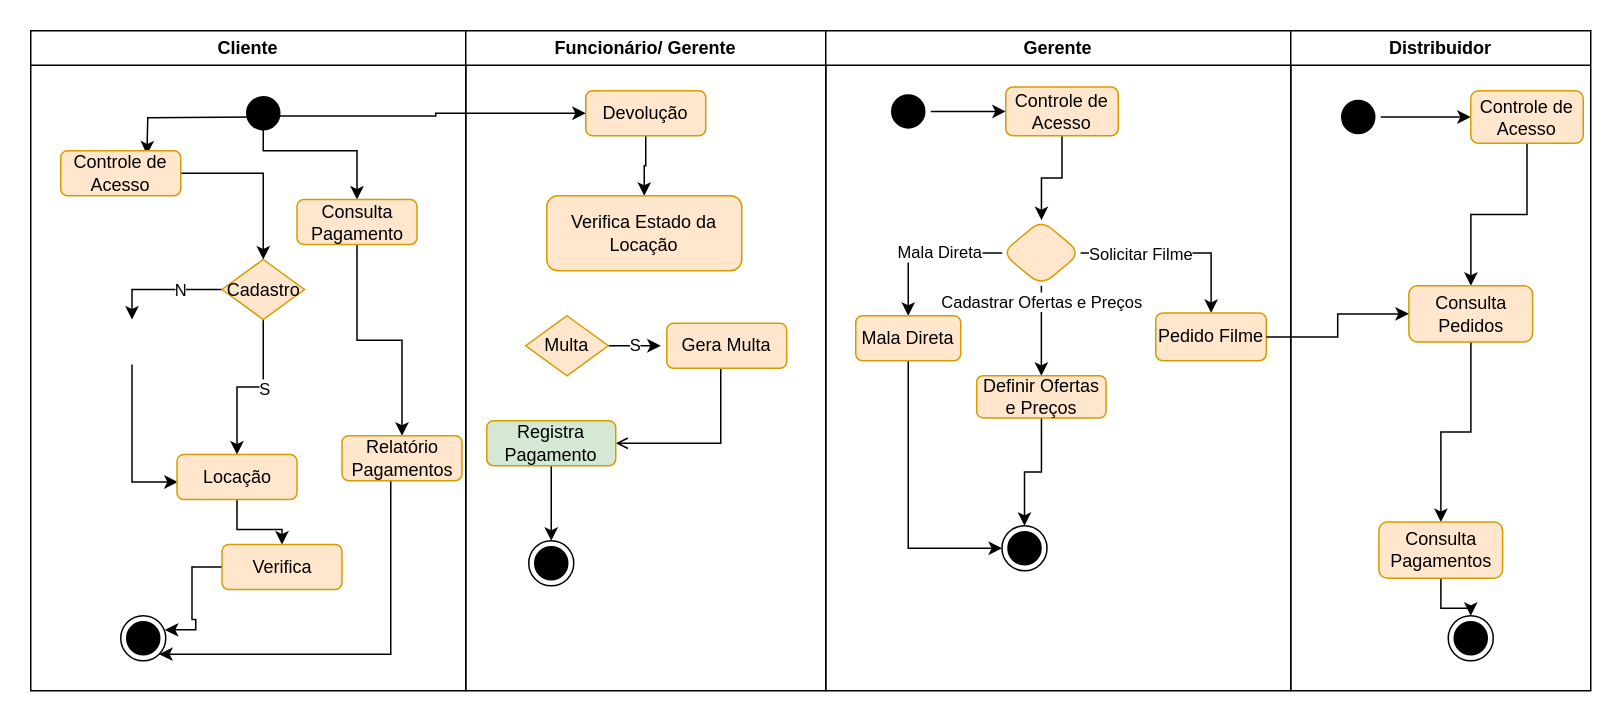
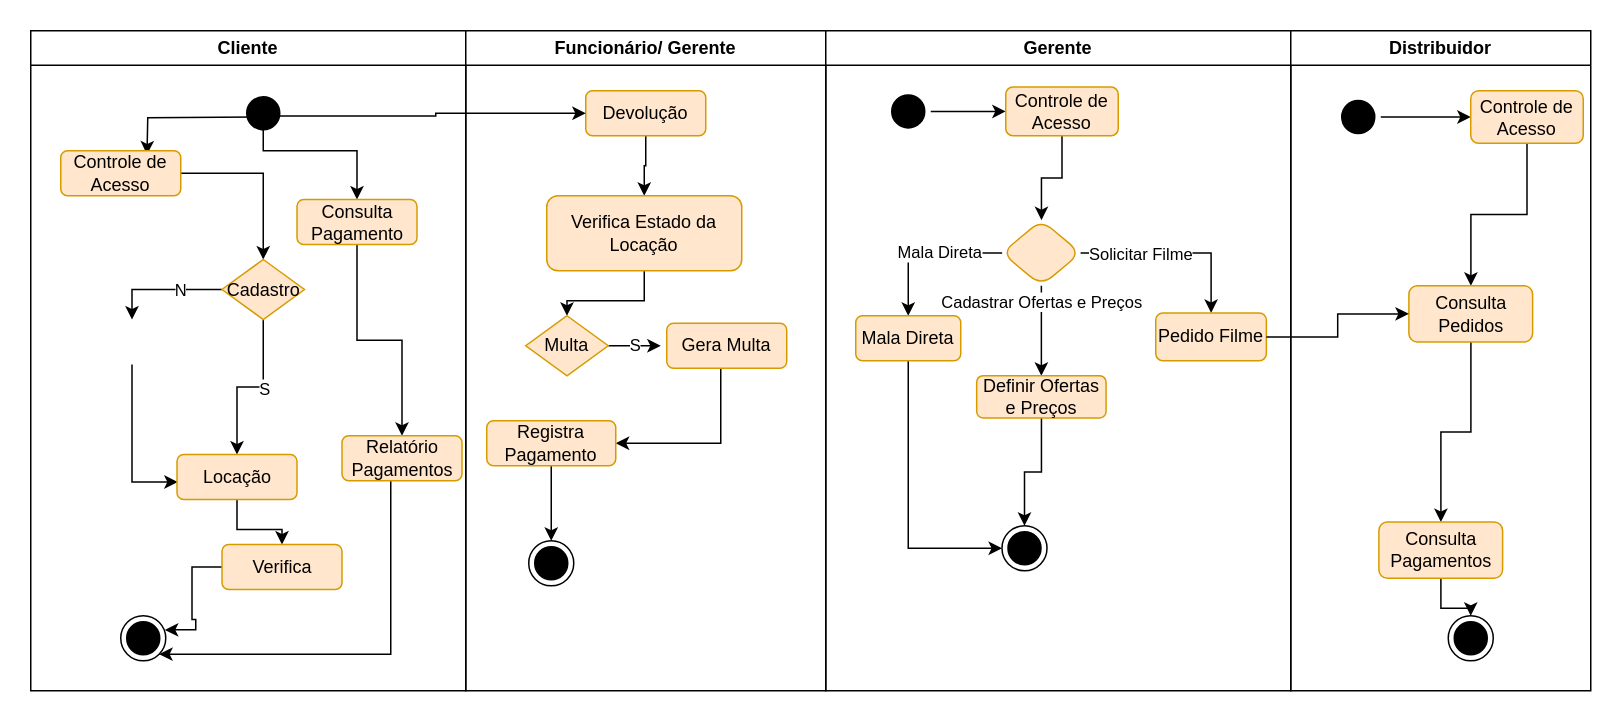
none -> (618, 301)
(551, 443) -> (551, 443)
(624, 443) -> (627, 443)
